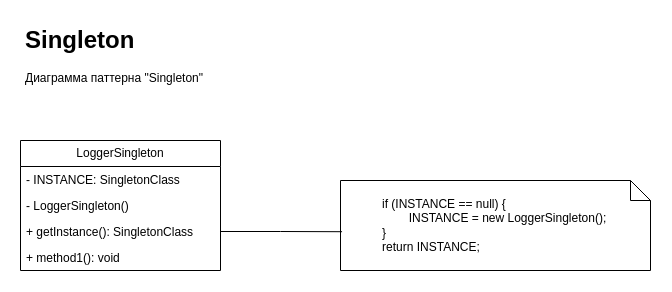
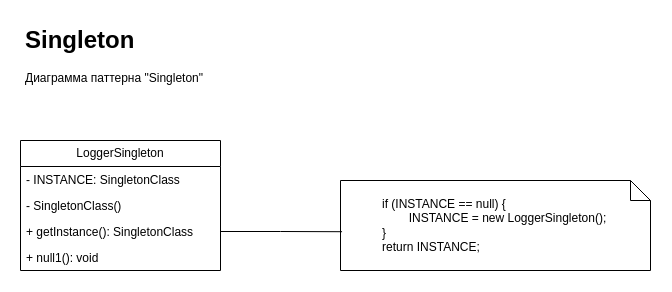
(86, 207) -> (81, 207)
(77, 259) -> (68, 259)
